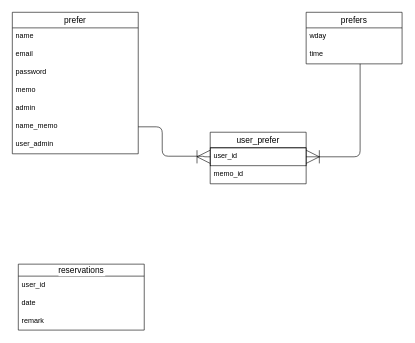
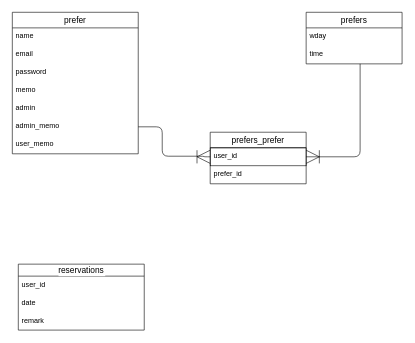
(34, 126) -> (35, 126)
(258, 141) -> (258, 141)
(35, 144) -> (34, 144)
(227, 174) -> (231, 174)
